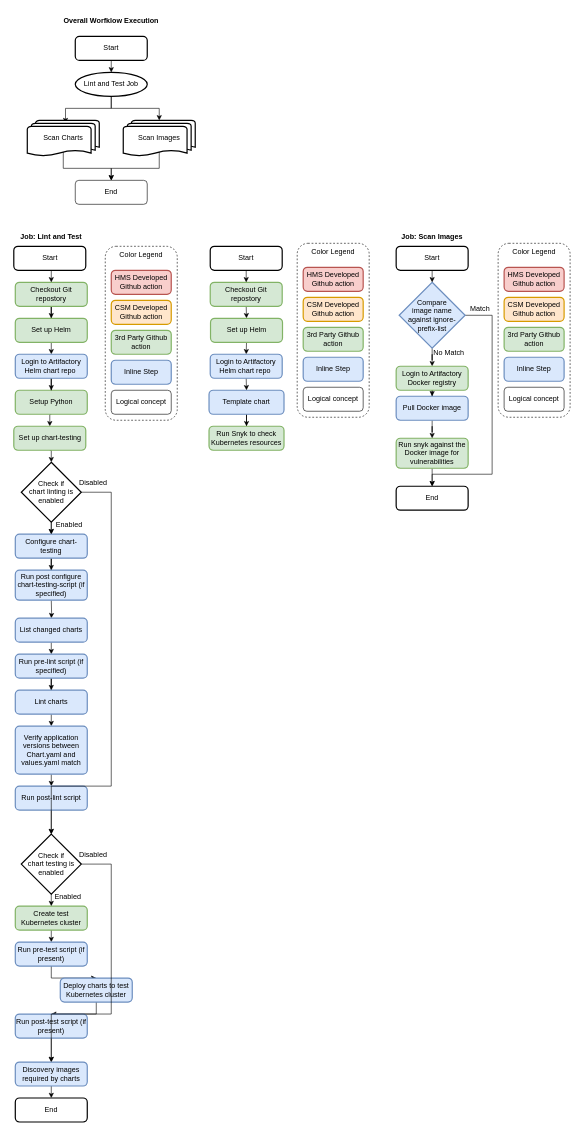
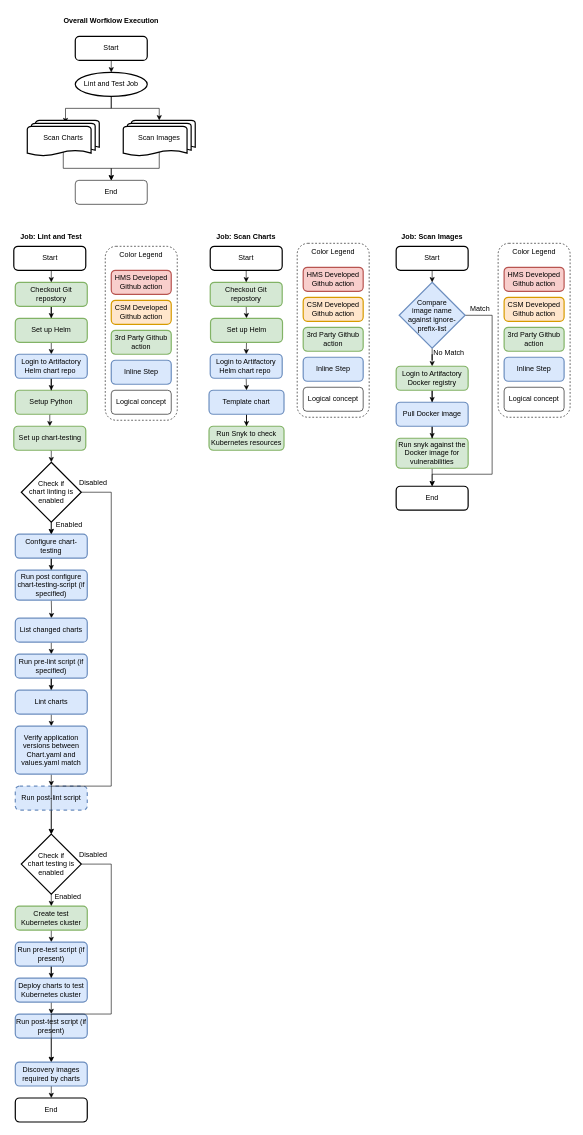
none -> (246, 237)
(432, 408) -> (432, 414)
(51, 798) -> (51, 798)
(96, 990) -> (51, 990)
